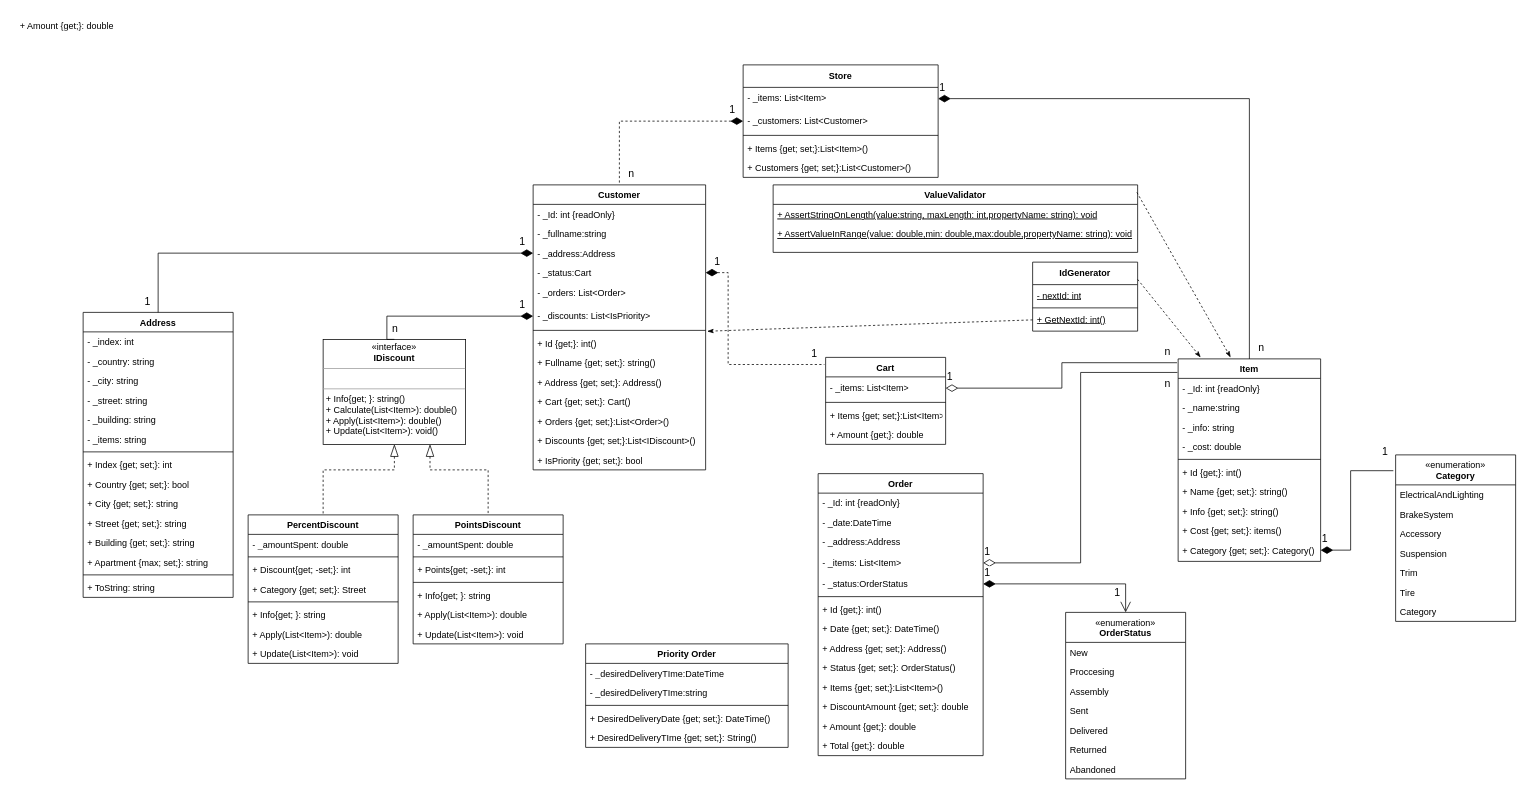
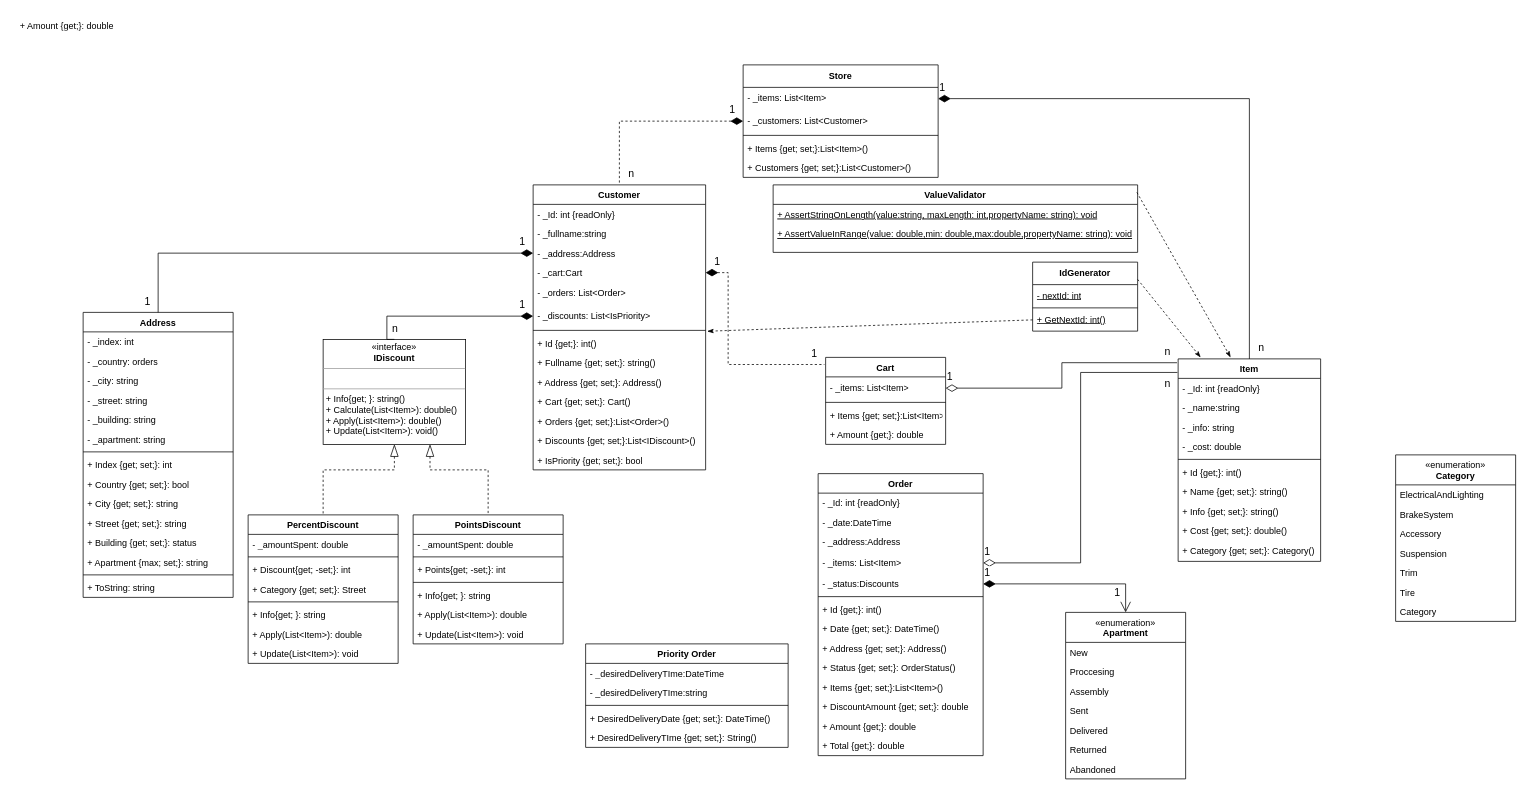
(570, 273) -> (565, 273)
(128, 362) -> (129, 362)
(121, 440) -> (133, 440)
(1350, 491) -> none
(1241, 531) -> (1243, 531)
(150, 543) -> (151, 543)
(873, 584) -> (866, 584)
(1125, 628) -> (1125, 628)
